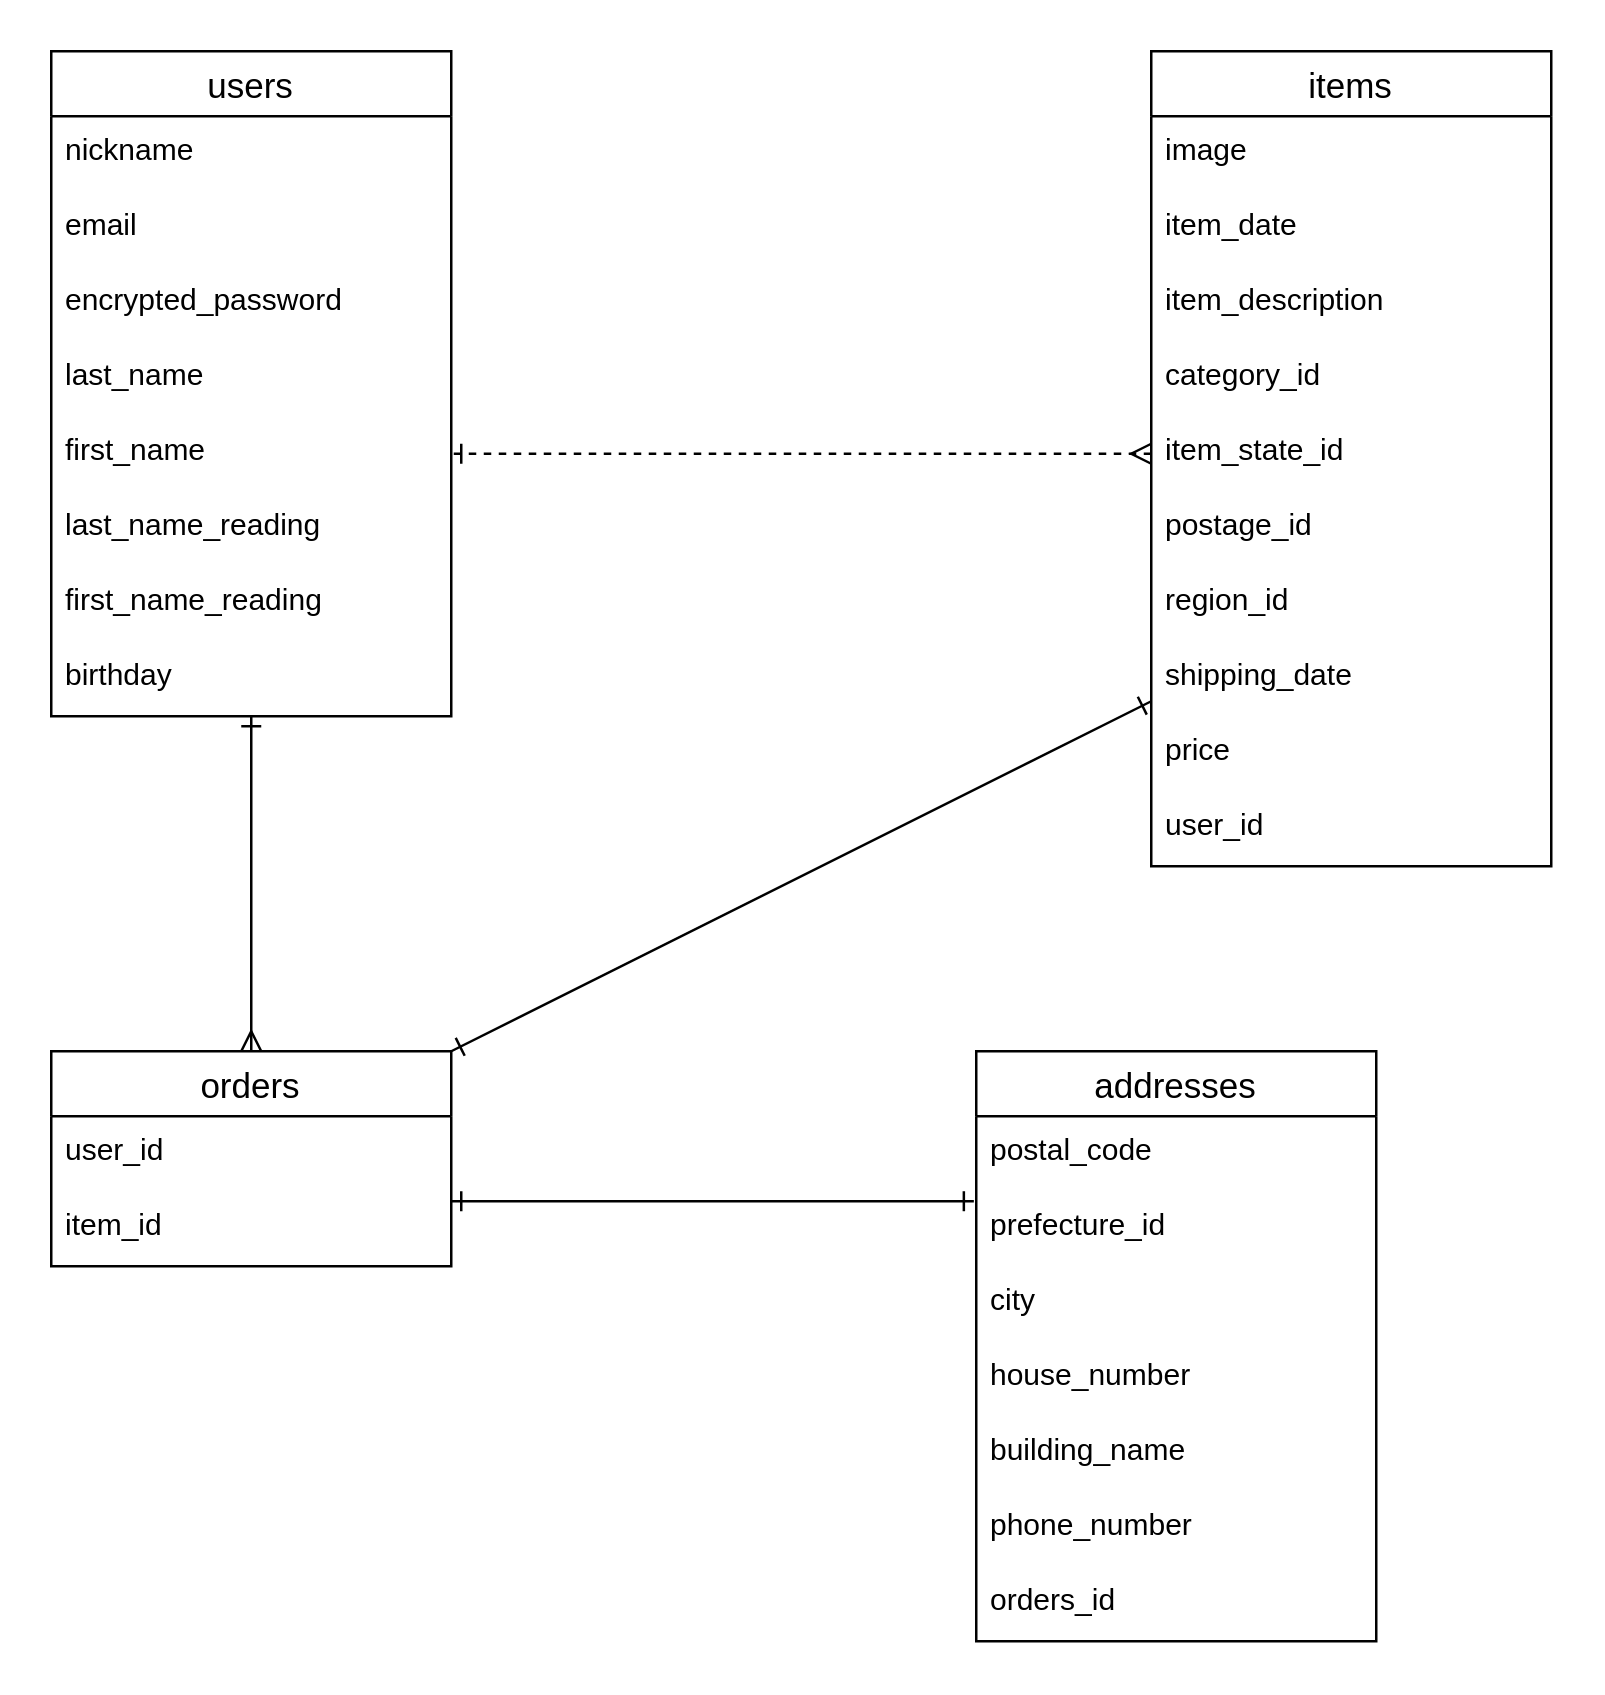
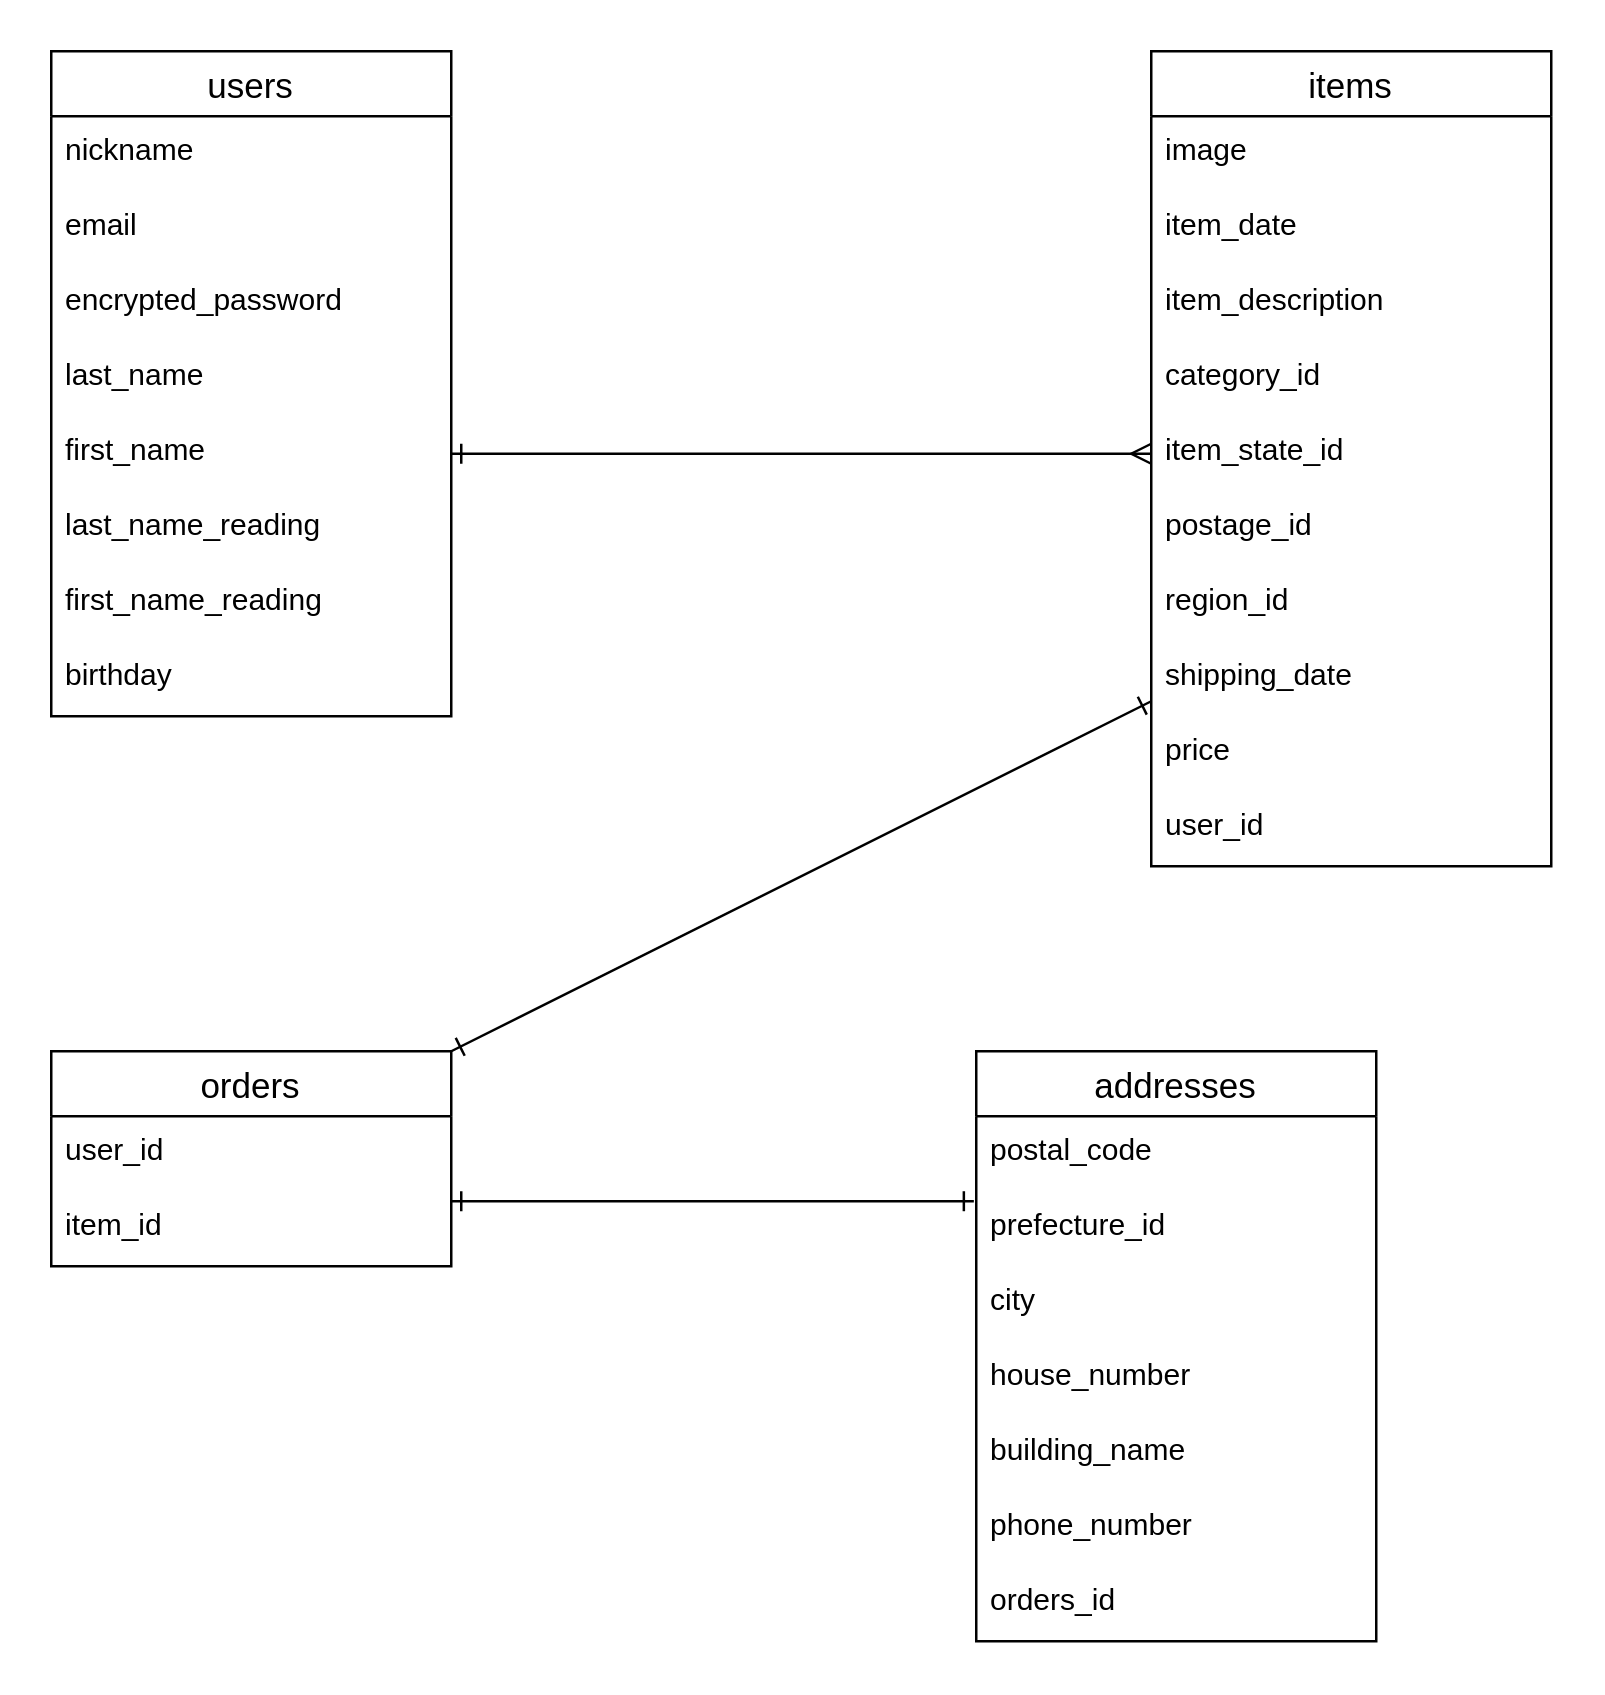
(798, 454) -> (798, 454)
(251, 882) -> none
